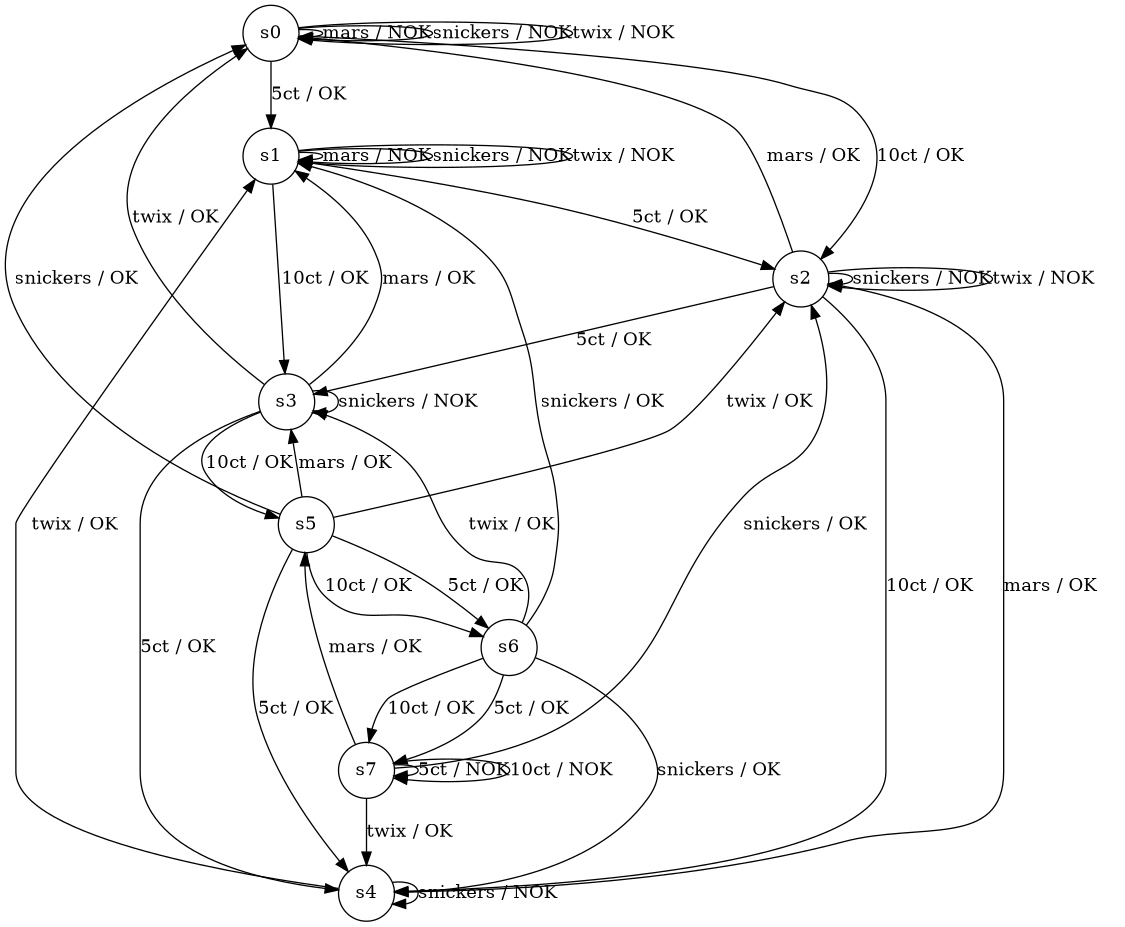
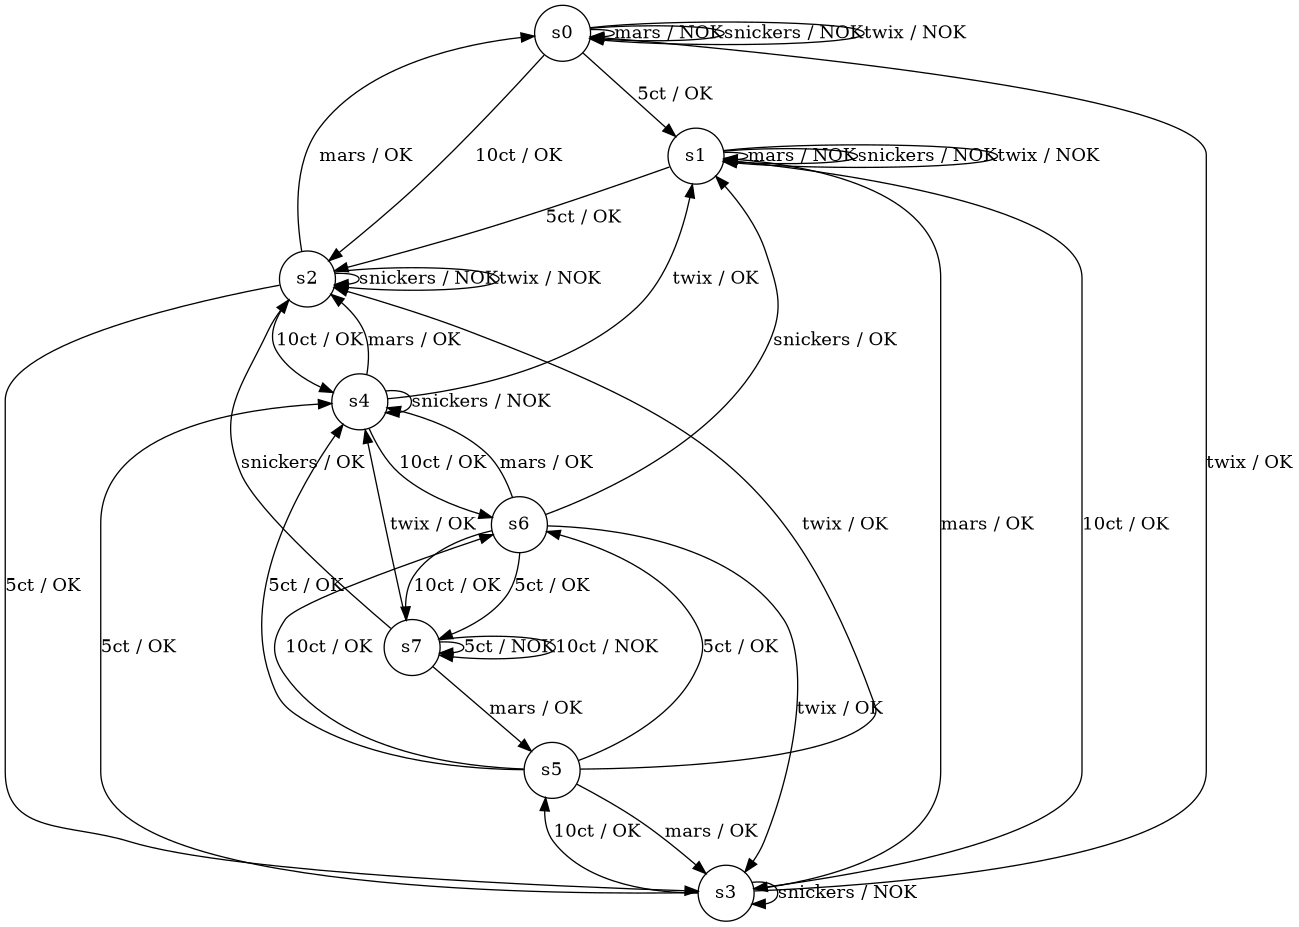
(12, 295) -> none
none -> (414, 484)
(719, 770) -> (547, 463)
